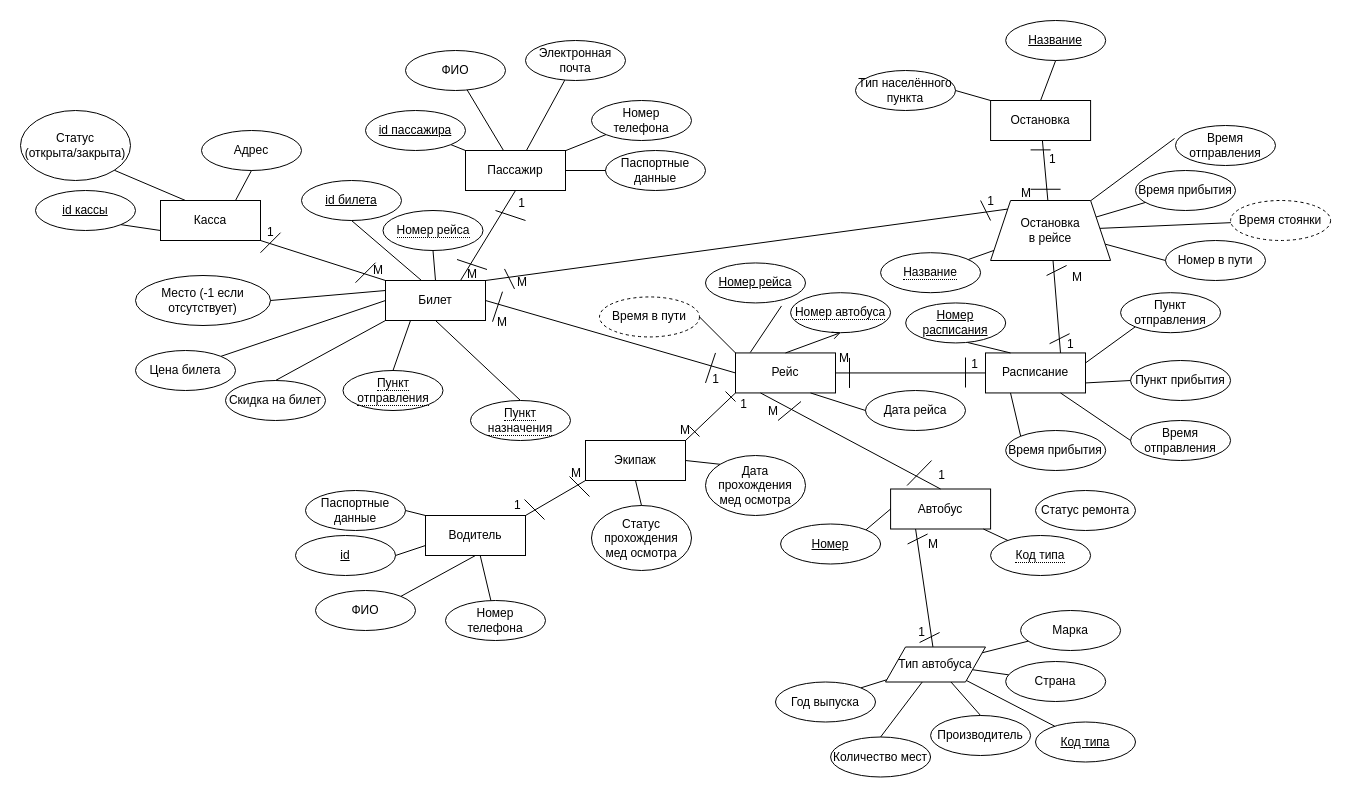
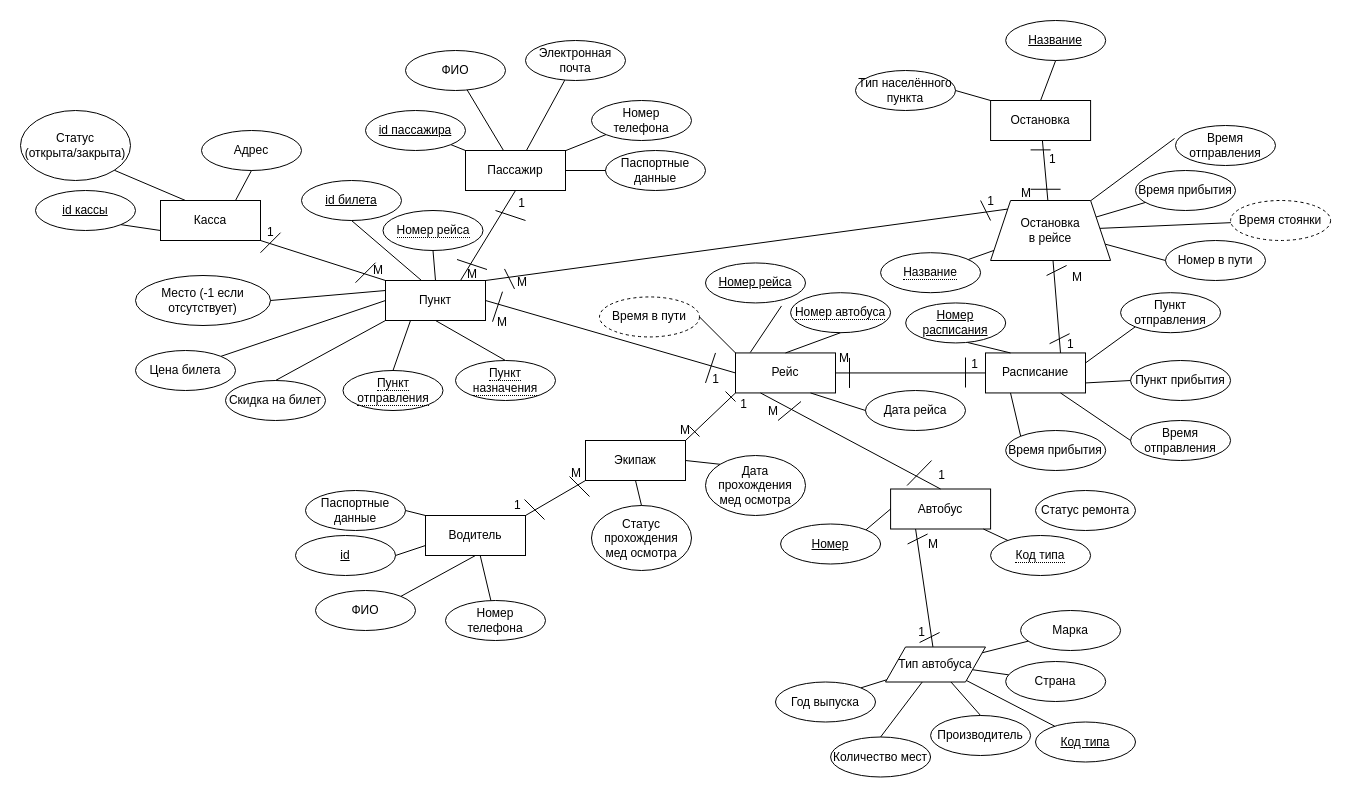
(436, 301) -> (436, 301)
(835, 335) -> (836, 334)
(521, 421) -> (506, 381)
